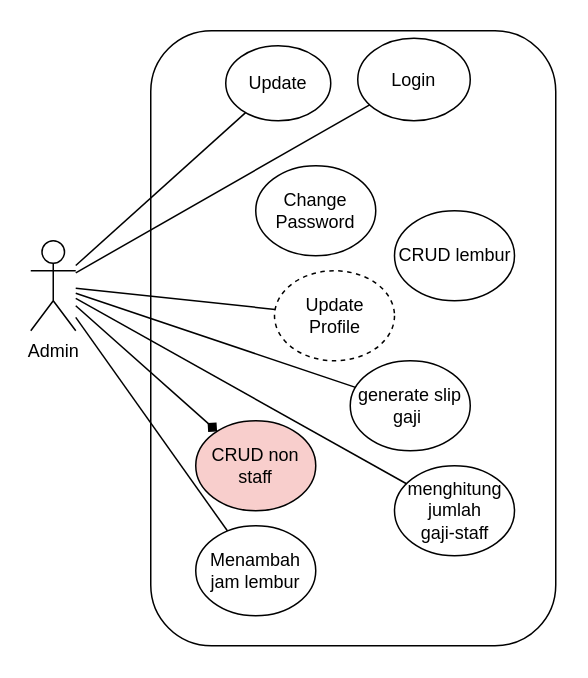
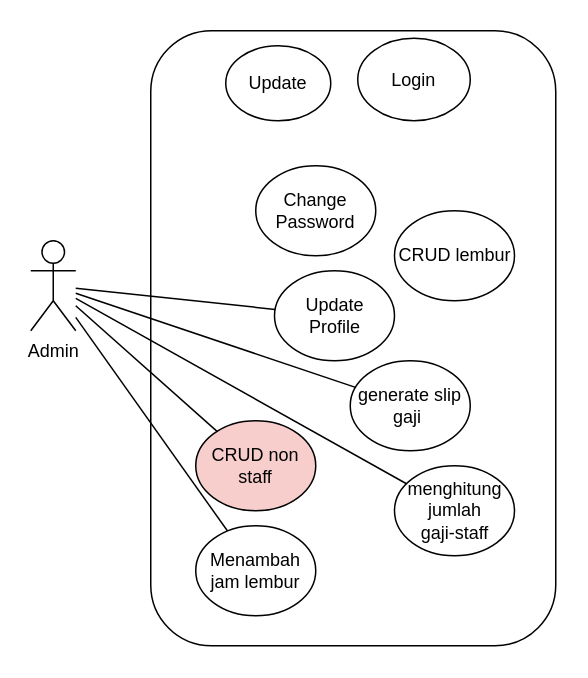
(161, 189) -> none
(223, 189) -> none
(335, 316) -> (335, 316)
(208, 423) -> (212, 427)
